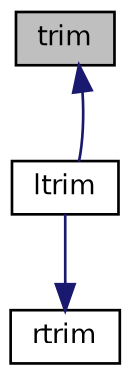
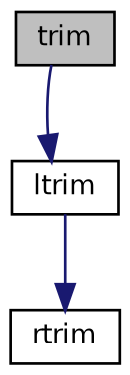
(83, 127) -> (48, 100)
